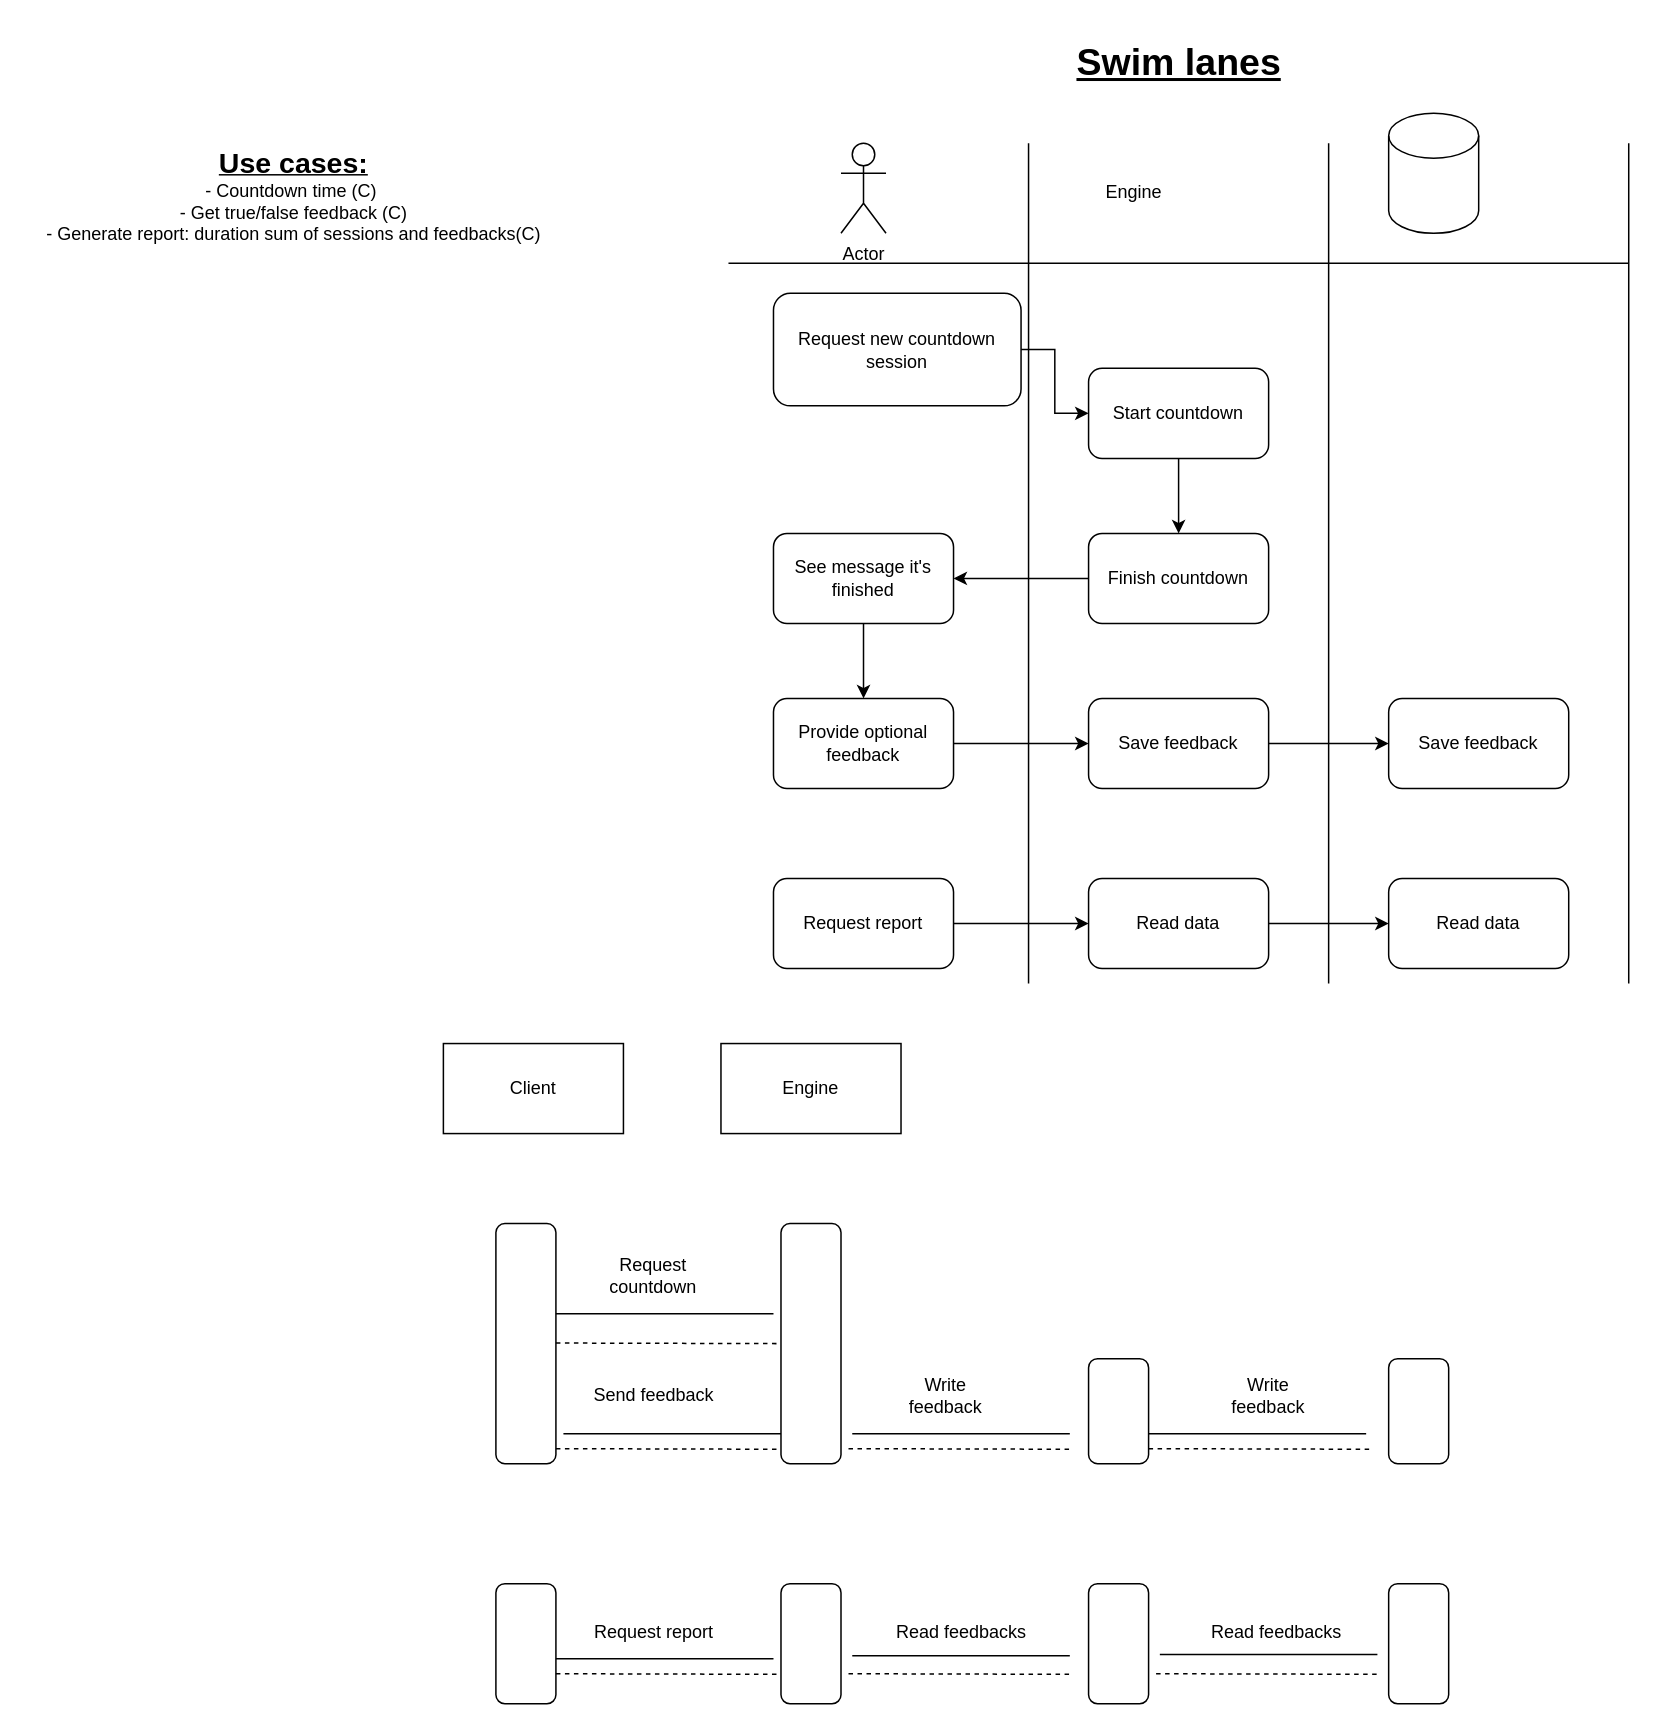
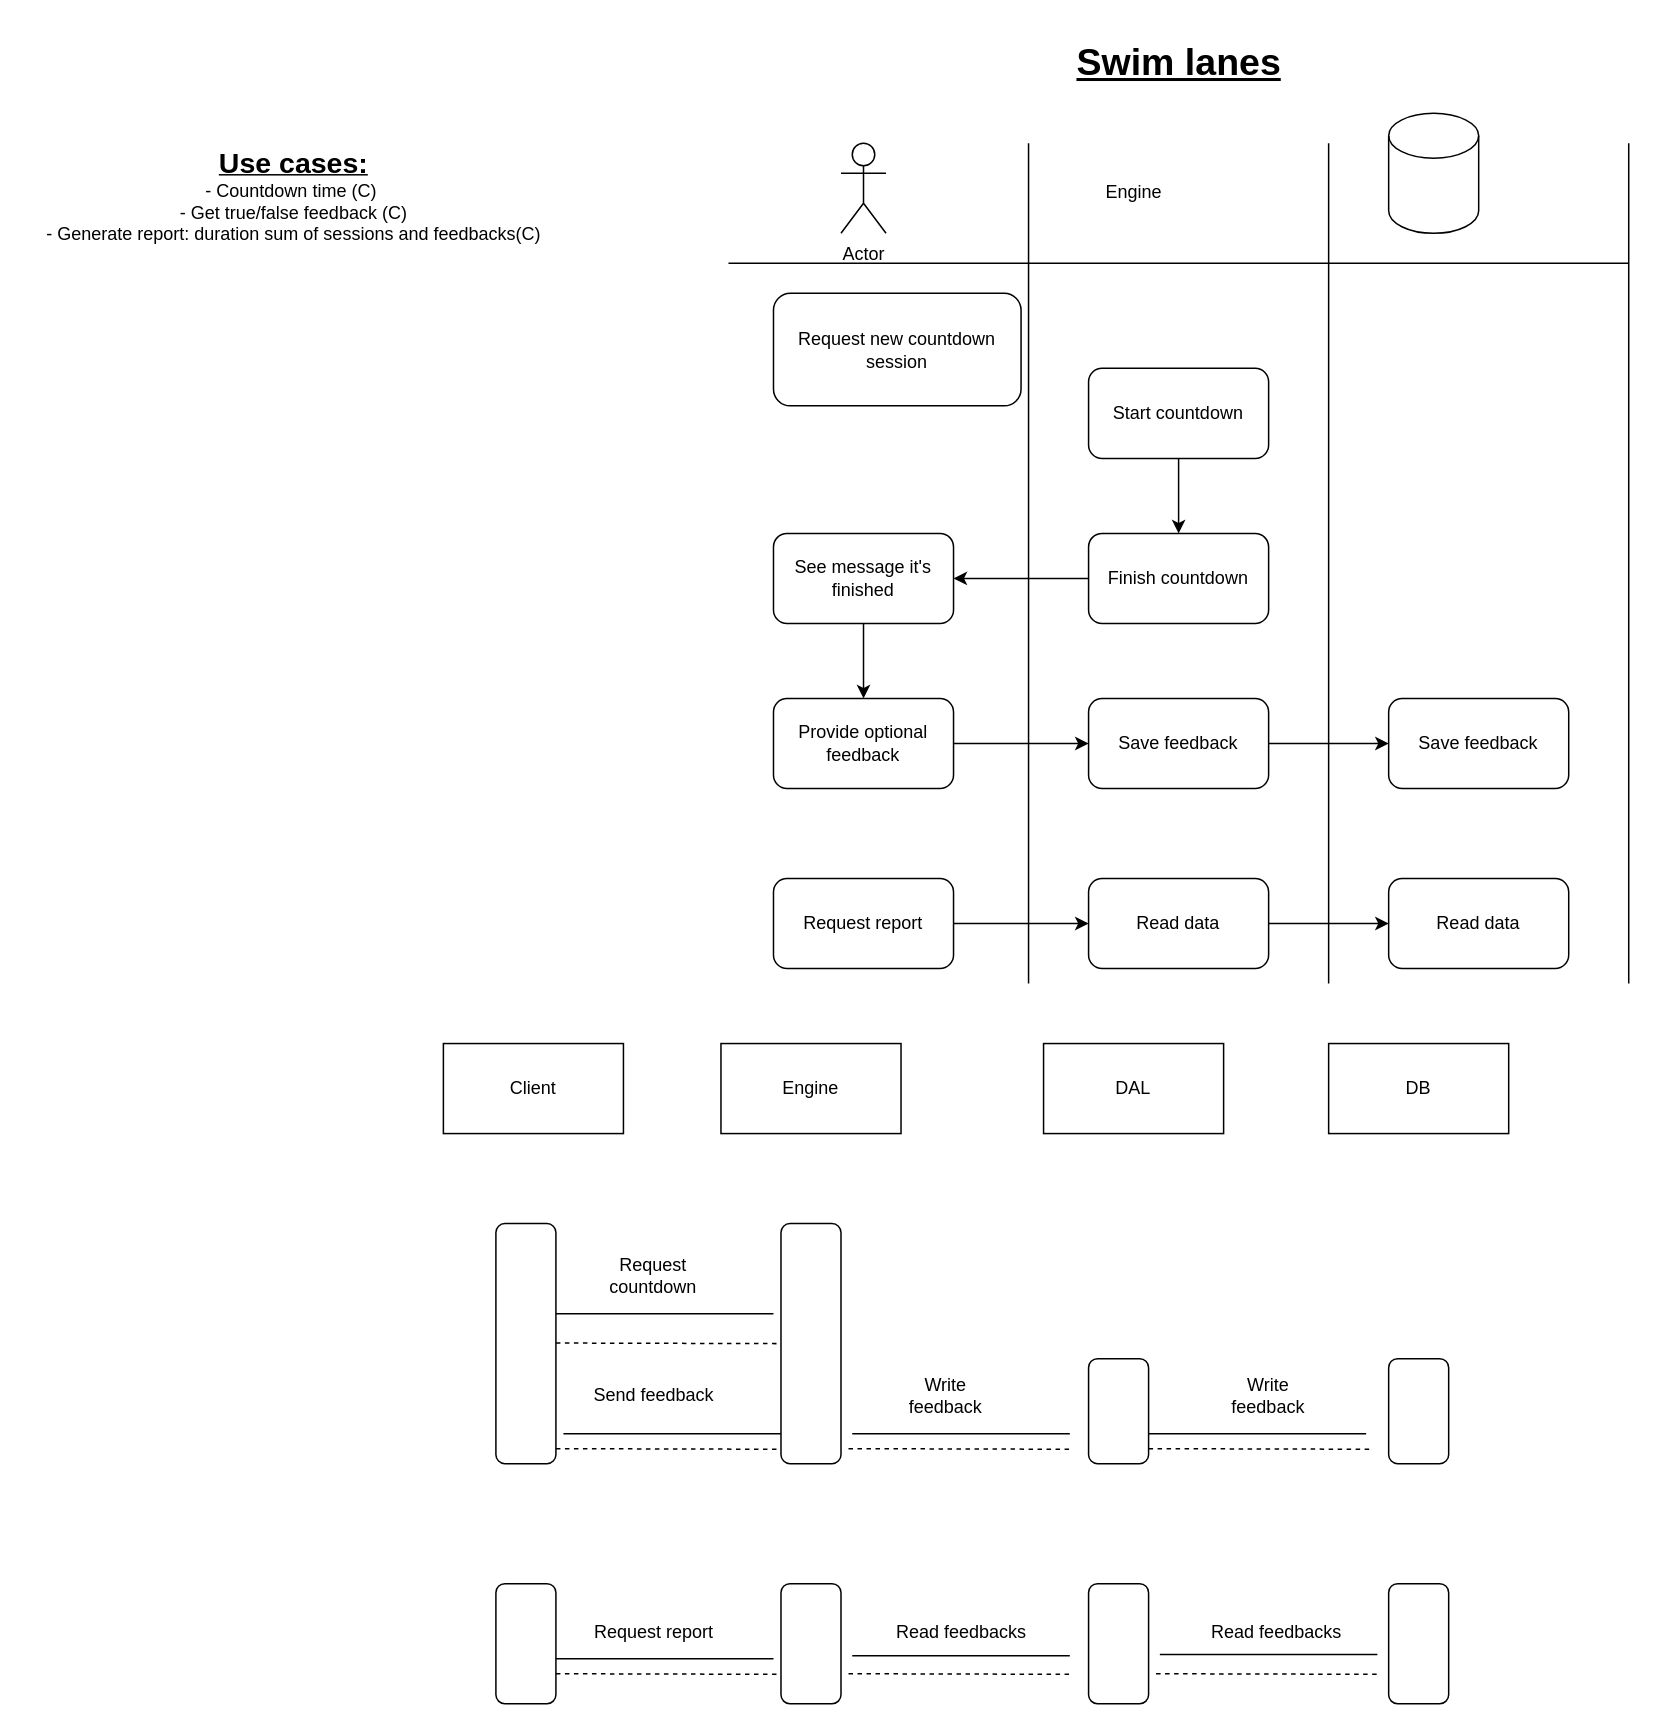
(1055, 377) -> none
none -> (1133, 1088)
none -> (1418, 1088)
